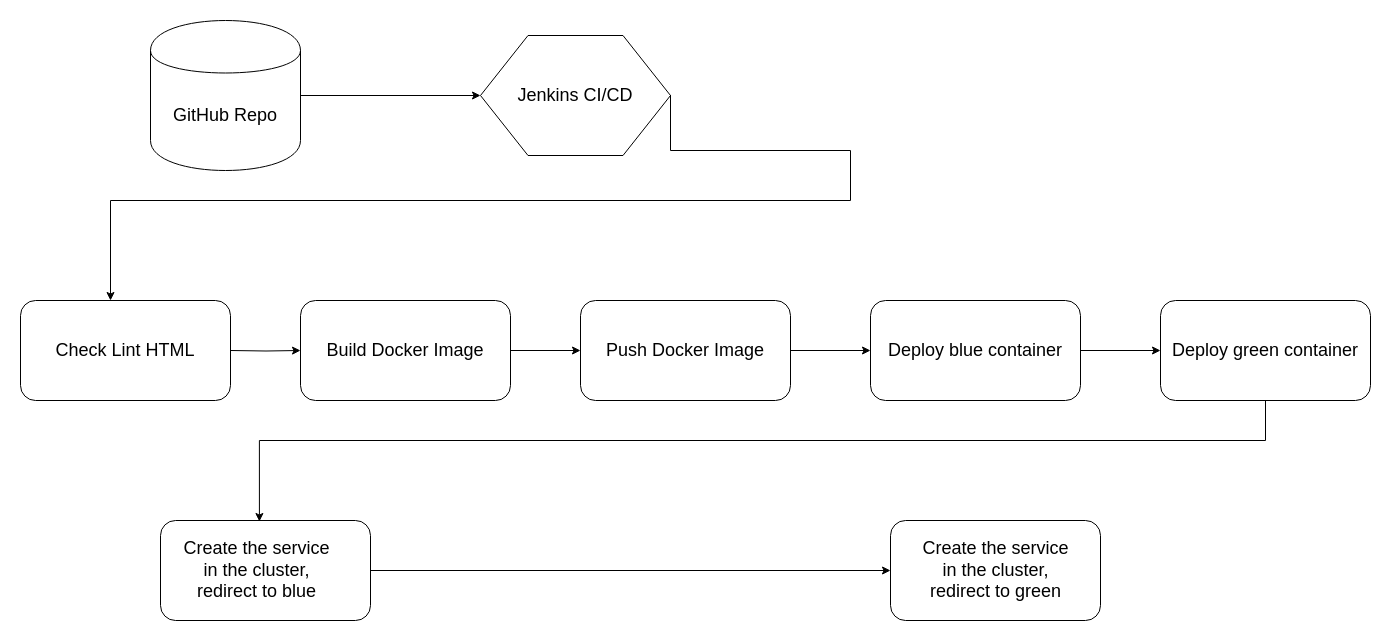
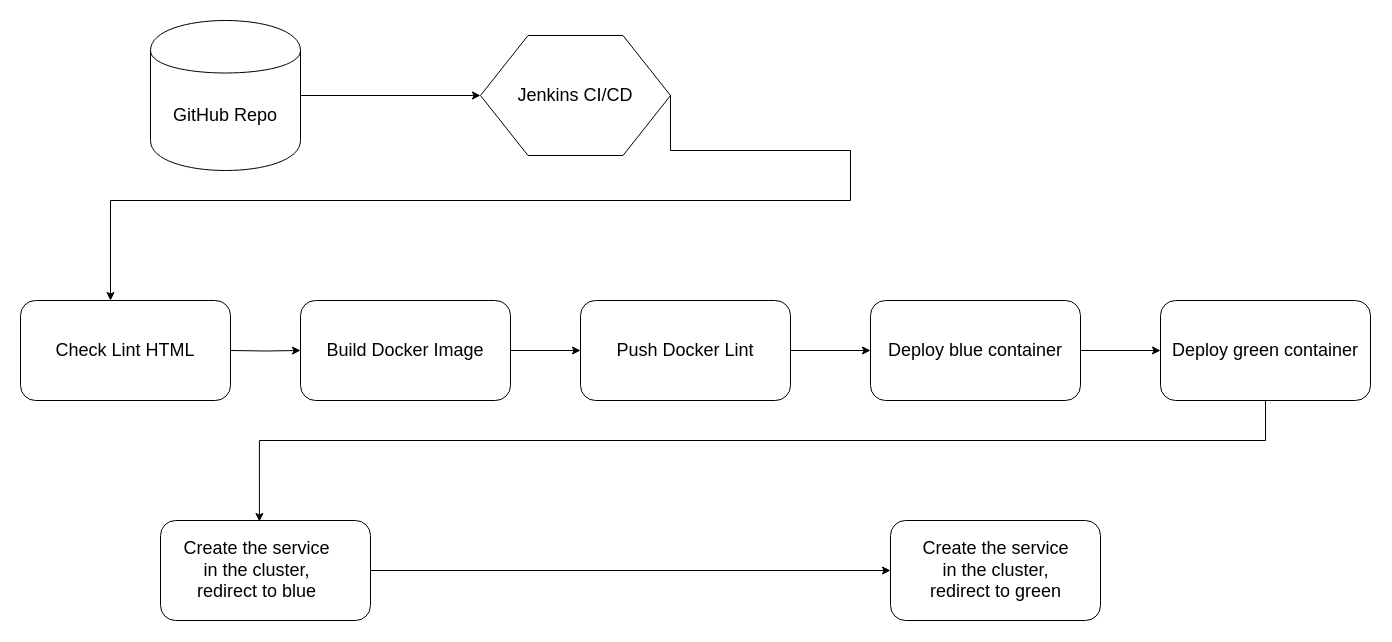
(686, 351) -> (686, 351)
